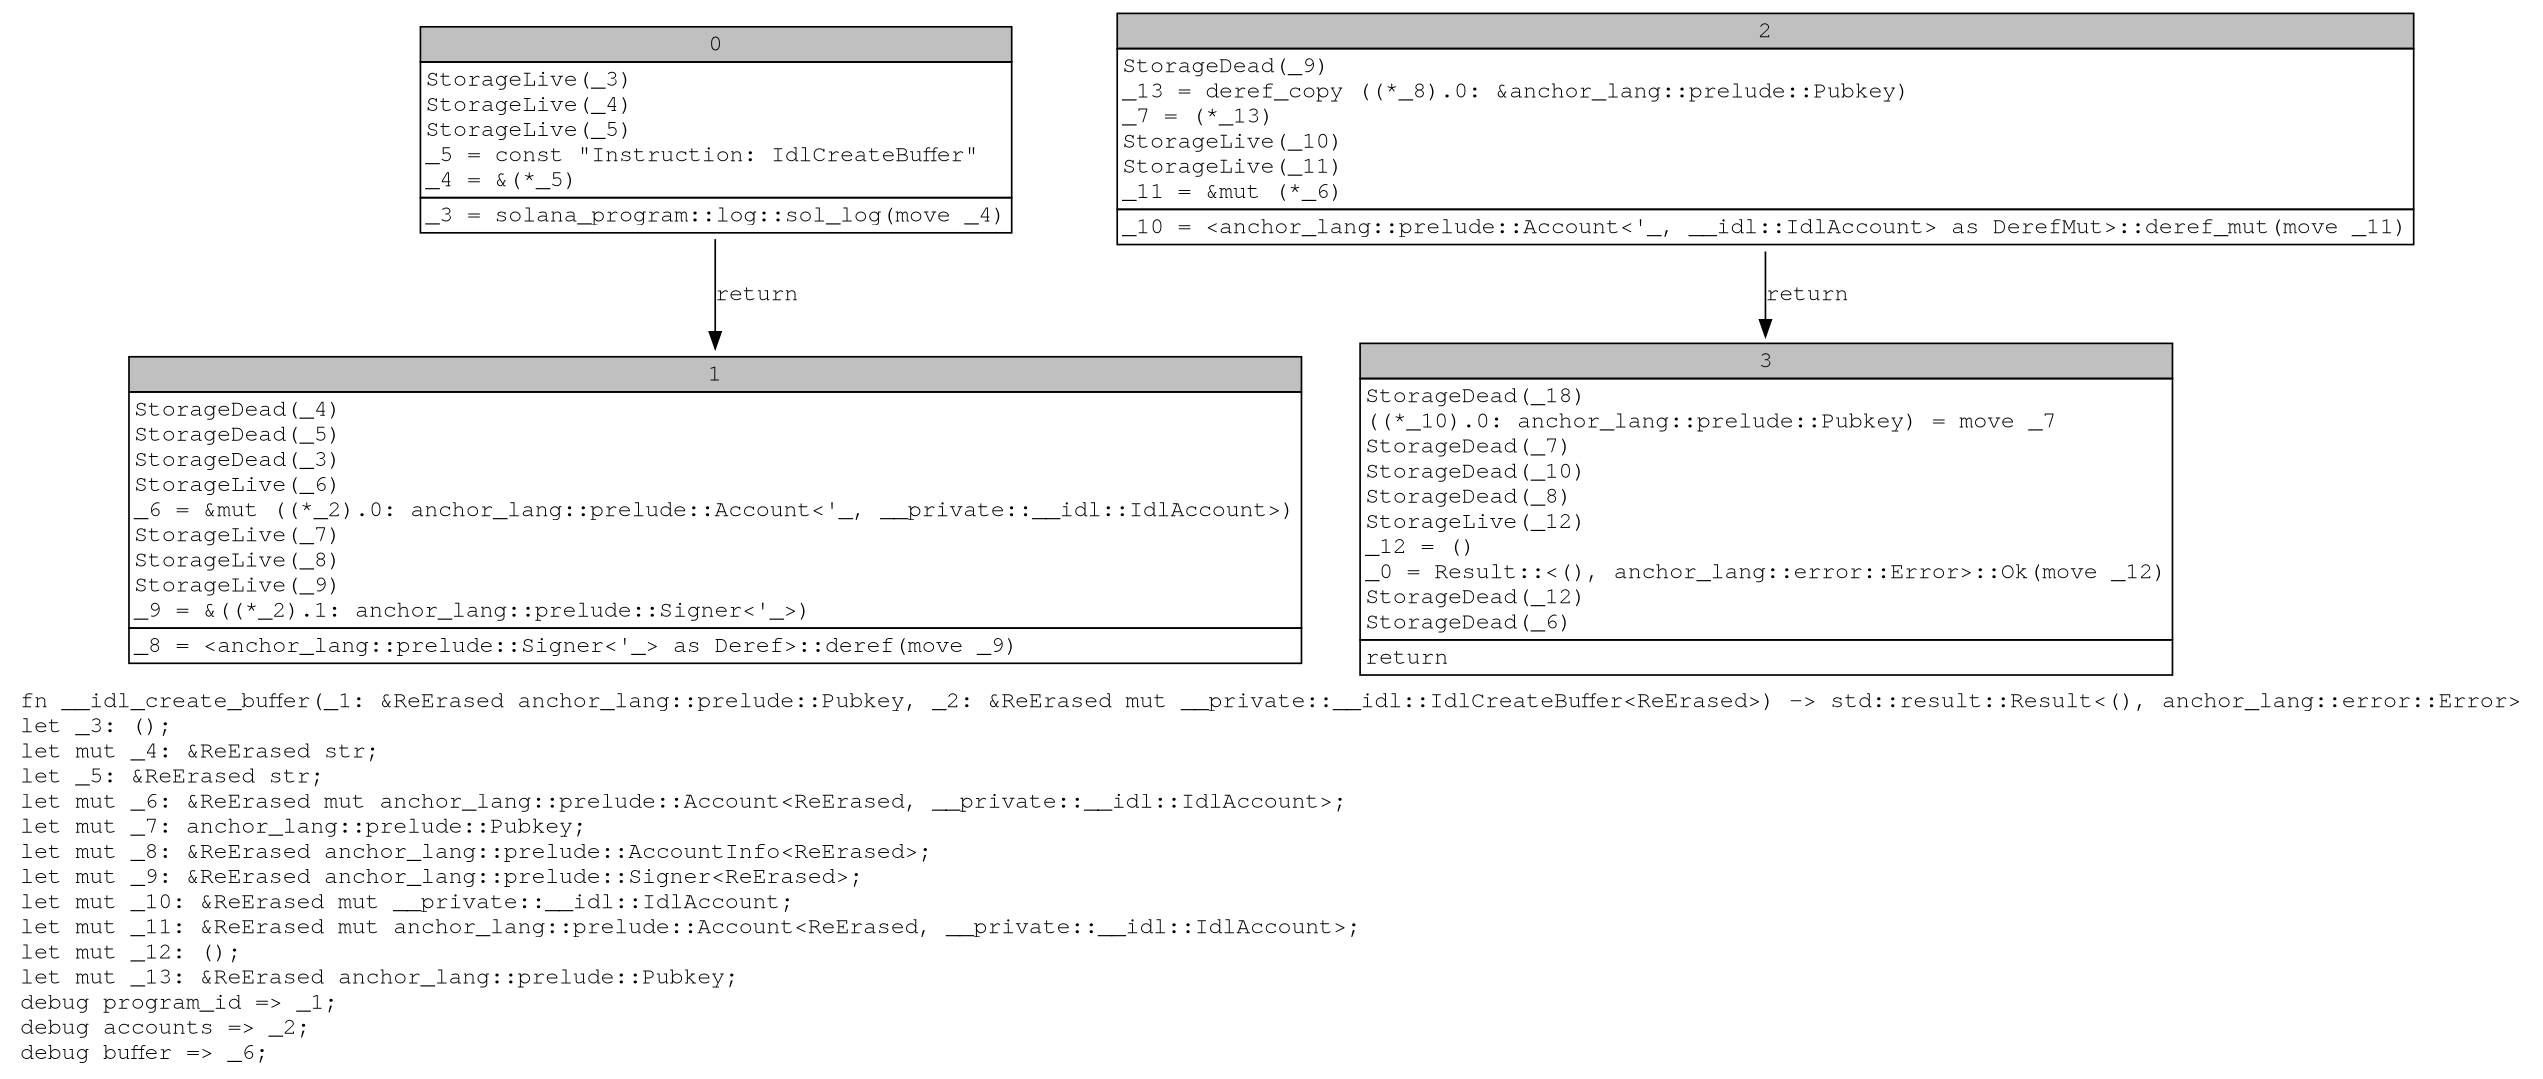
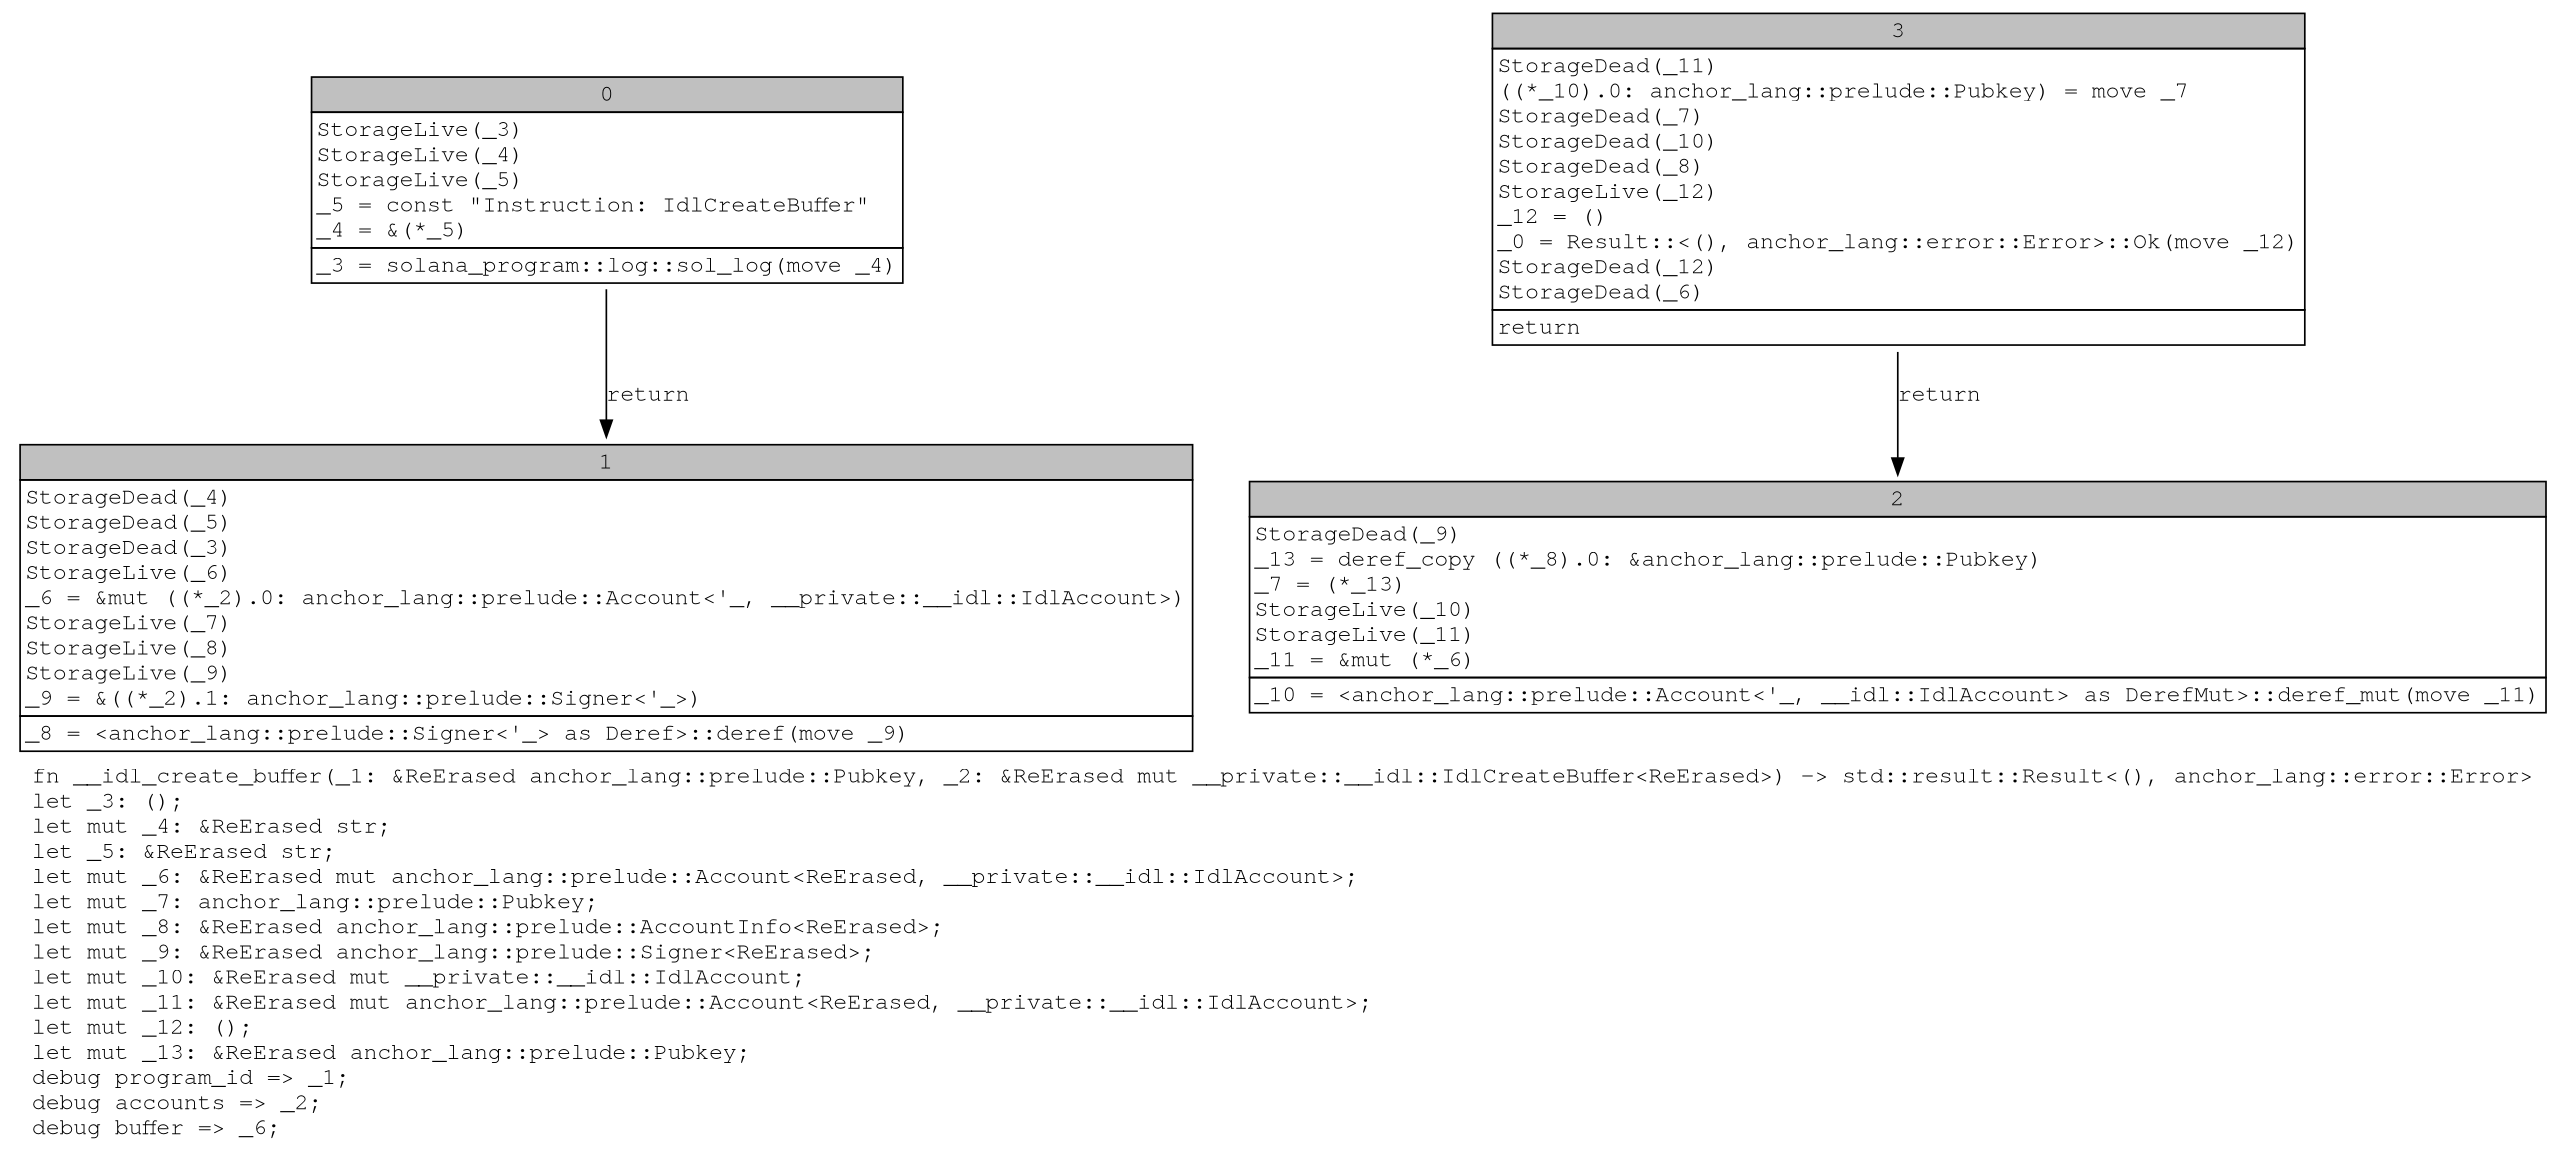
(1765, 286) -> (1898, 405)
(1477, 395) -> (1609, 65)
